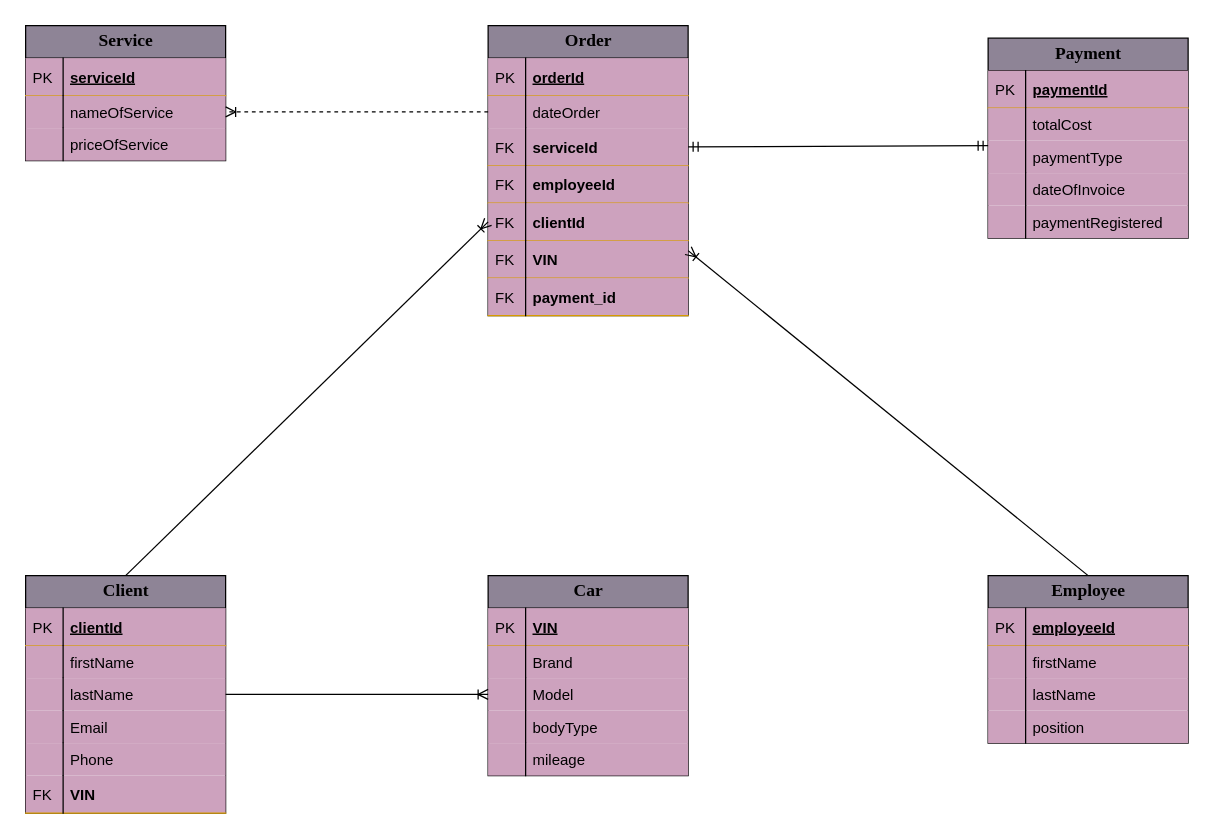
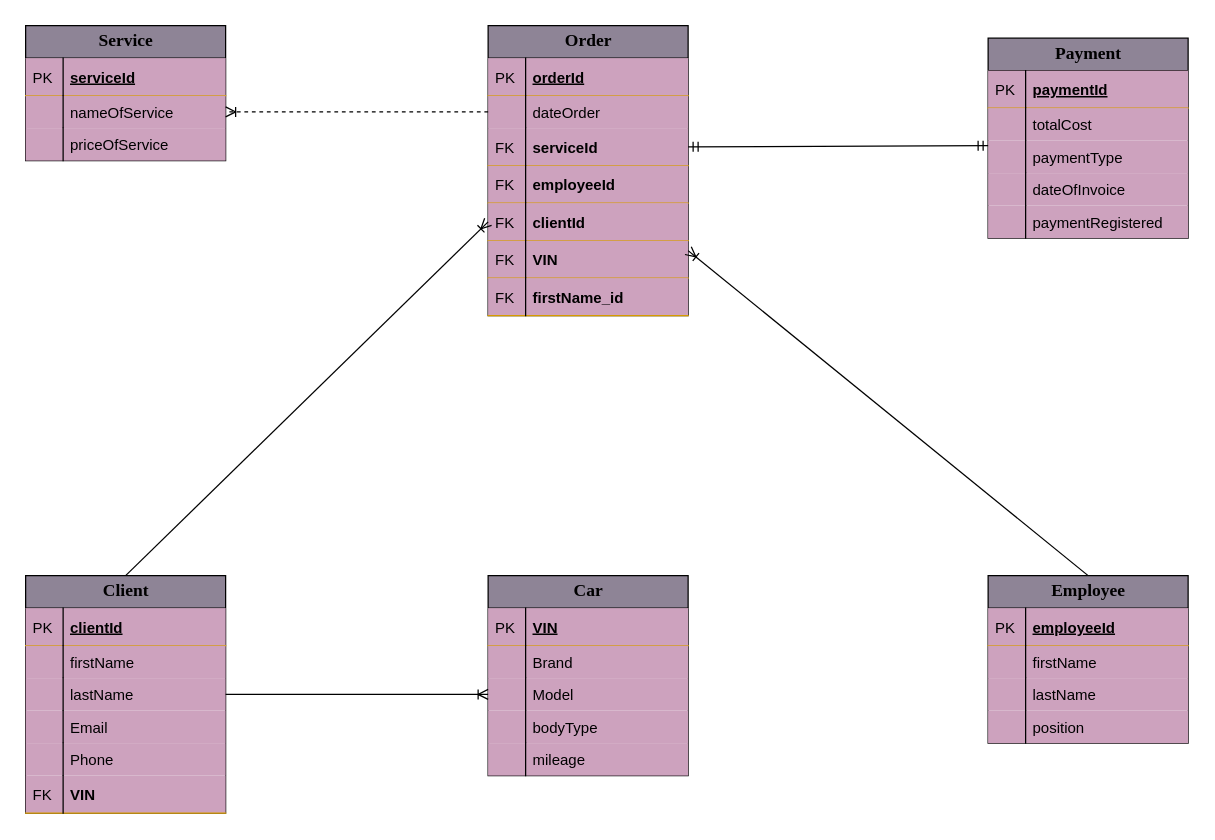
(573, 298) -> (579, 298)
